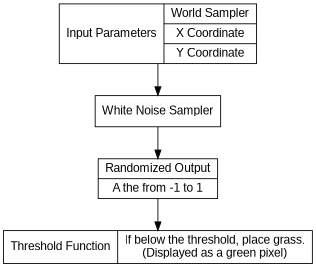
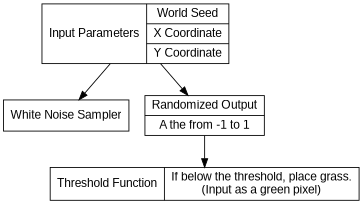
(210, 13) -> (188, 13)
(158, 139) -> (171, 76)
(215, 253) -> (262, 190)
